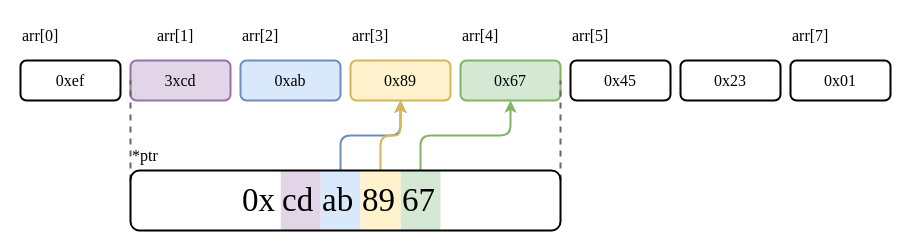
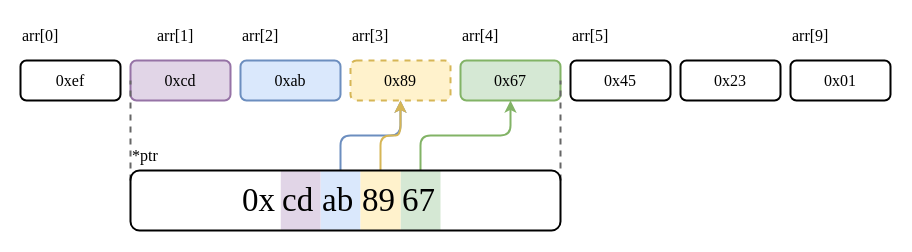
(819, 36) -> (819, 36)
(181, 81) -> (181, 81)
(401, 81) -> (401, 81)
